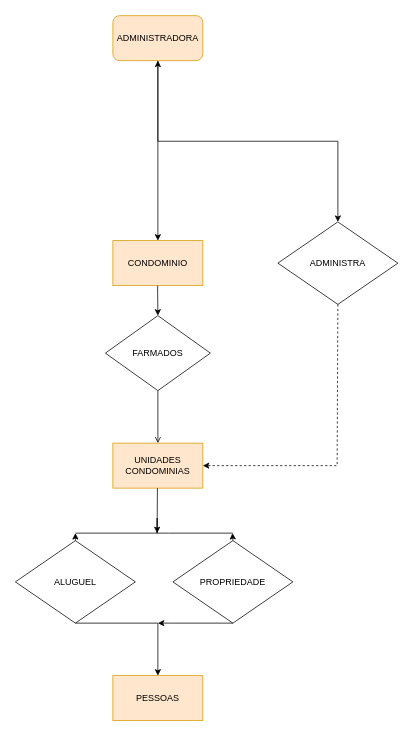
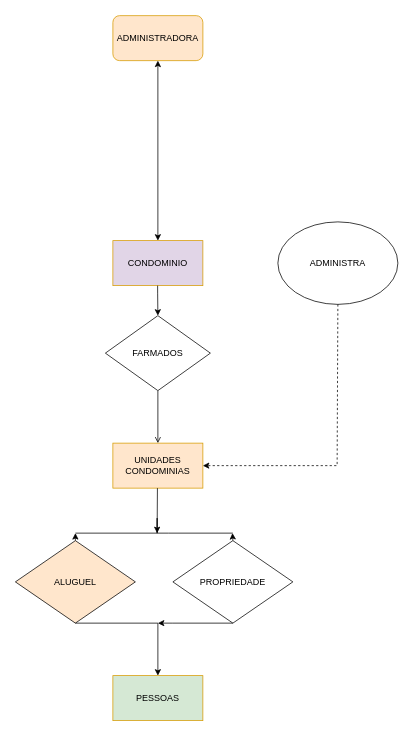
(249, 141) -> none
(158, 263) -> (158, 263)
(338, 263) -> (338, 263)
(75, 582) -> (75, 582)
(158, 698) -> (158, 698)
